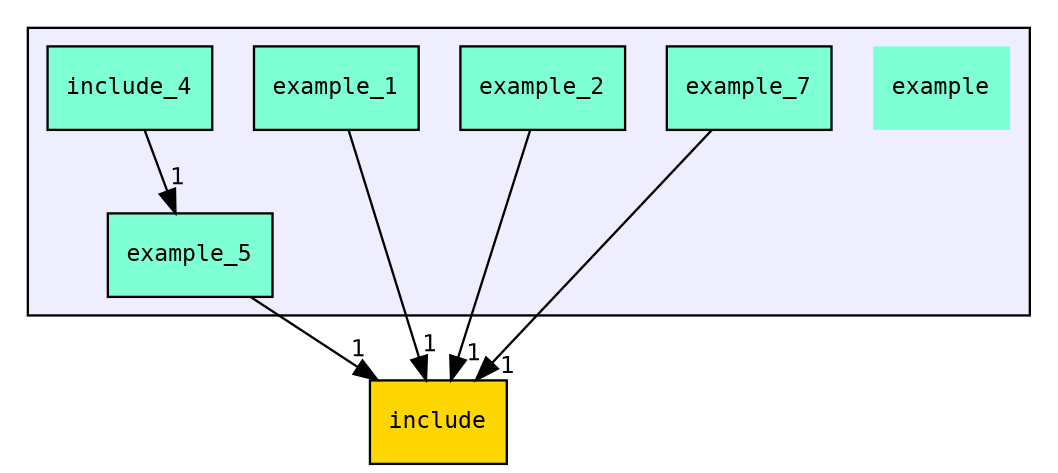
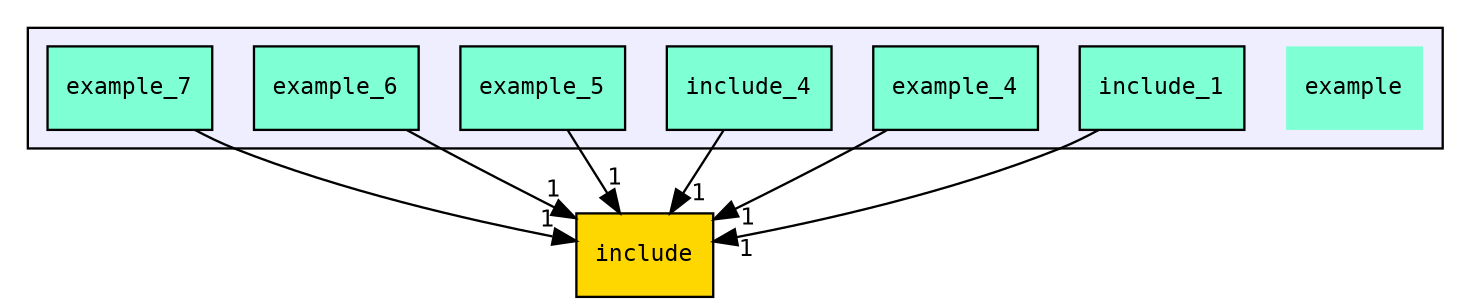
none -> (336, 88)
(336, 88) -> (1162, 88)
(543, 88) -> (956, 88)
(156, 161) -> (702, 163)
